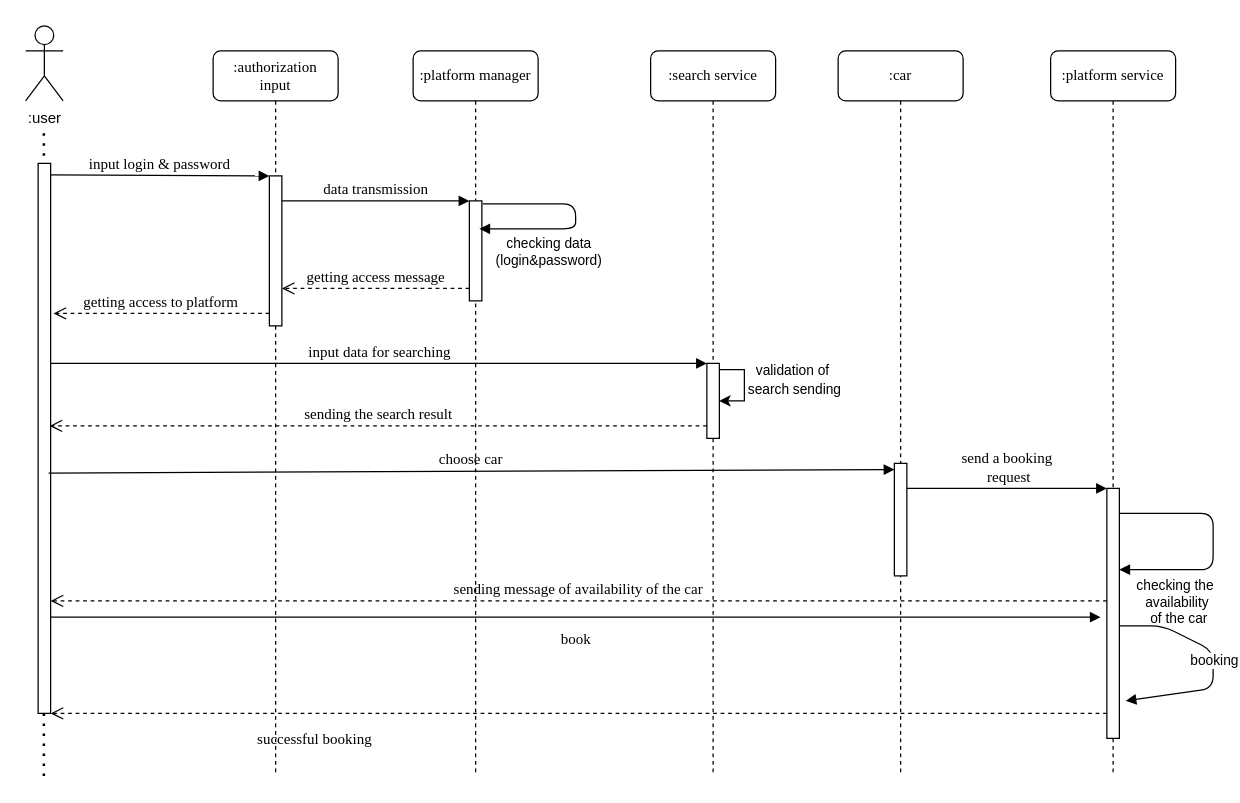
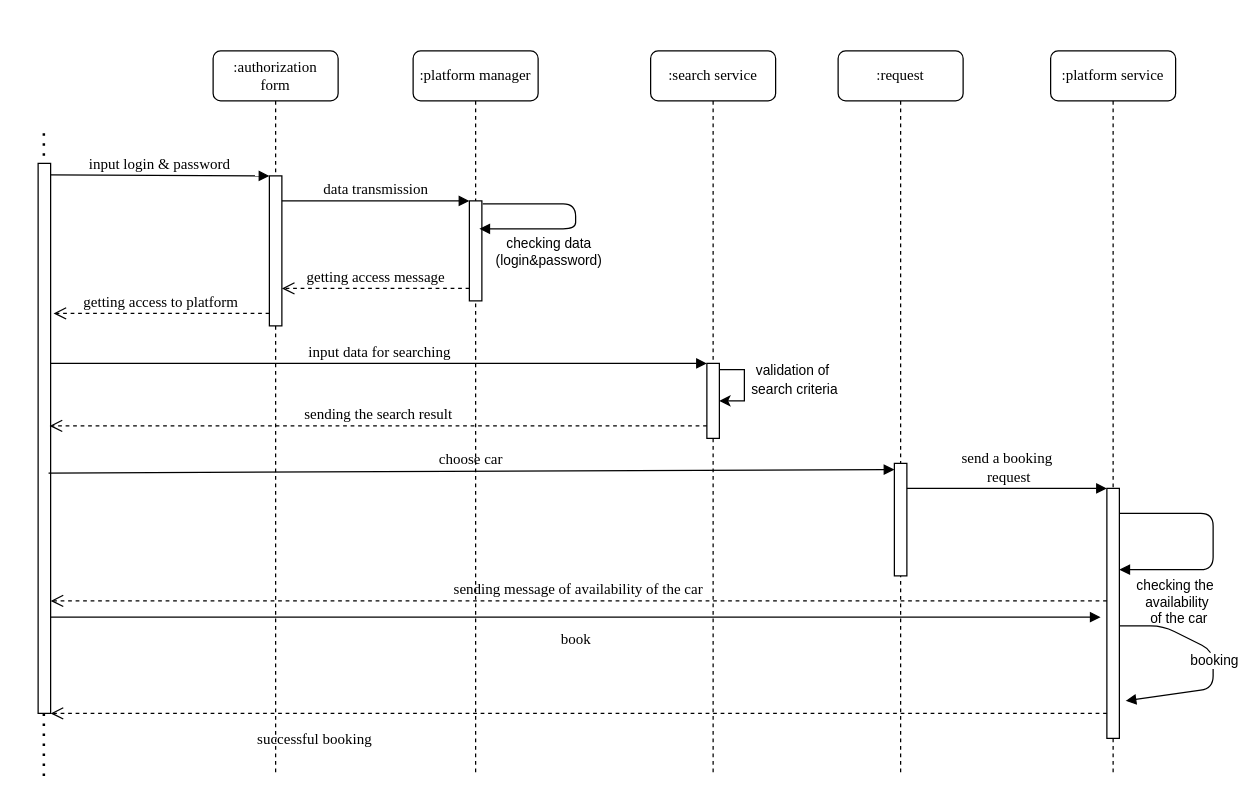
(44, 63) -> none
(276, 76) -> (276, 76)
(901, 76) -> (901, 76)
(795, 379) -> (795, 379)
